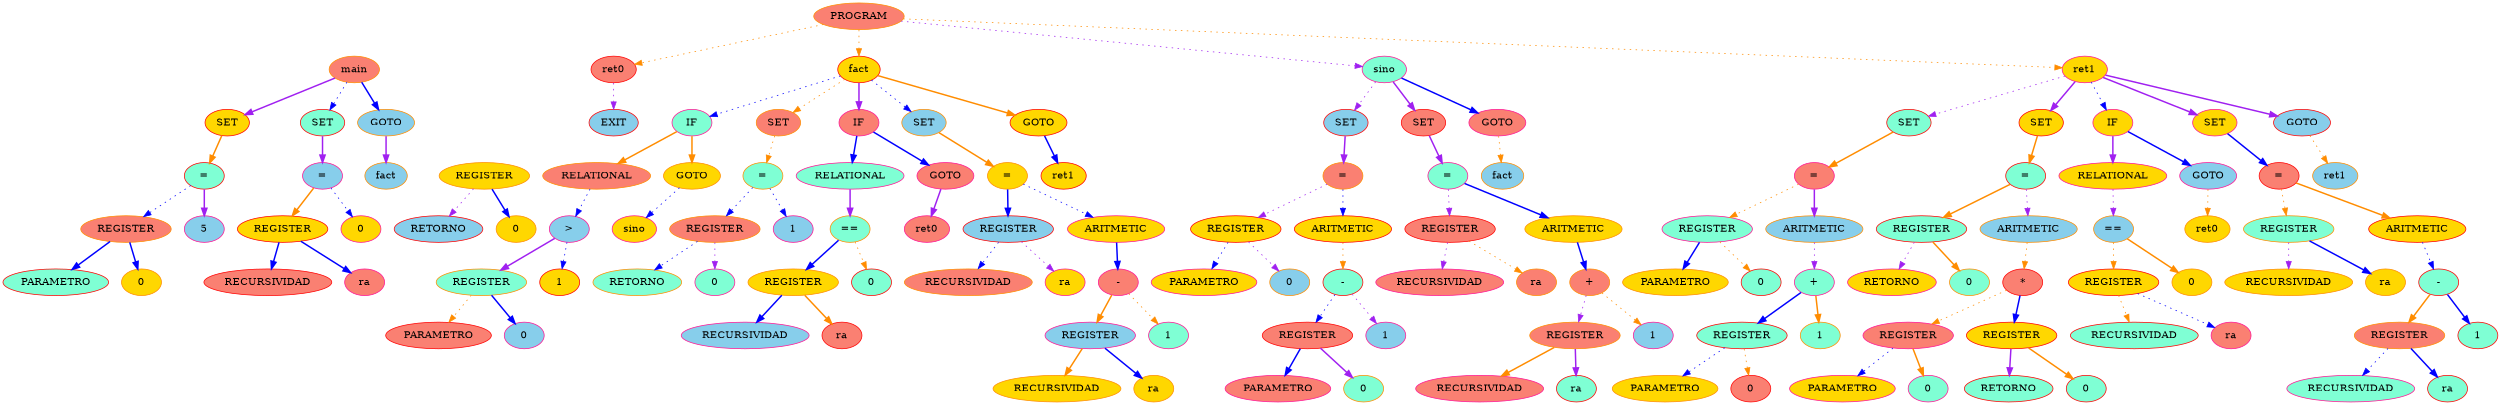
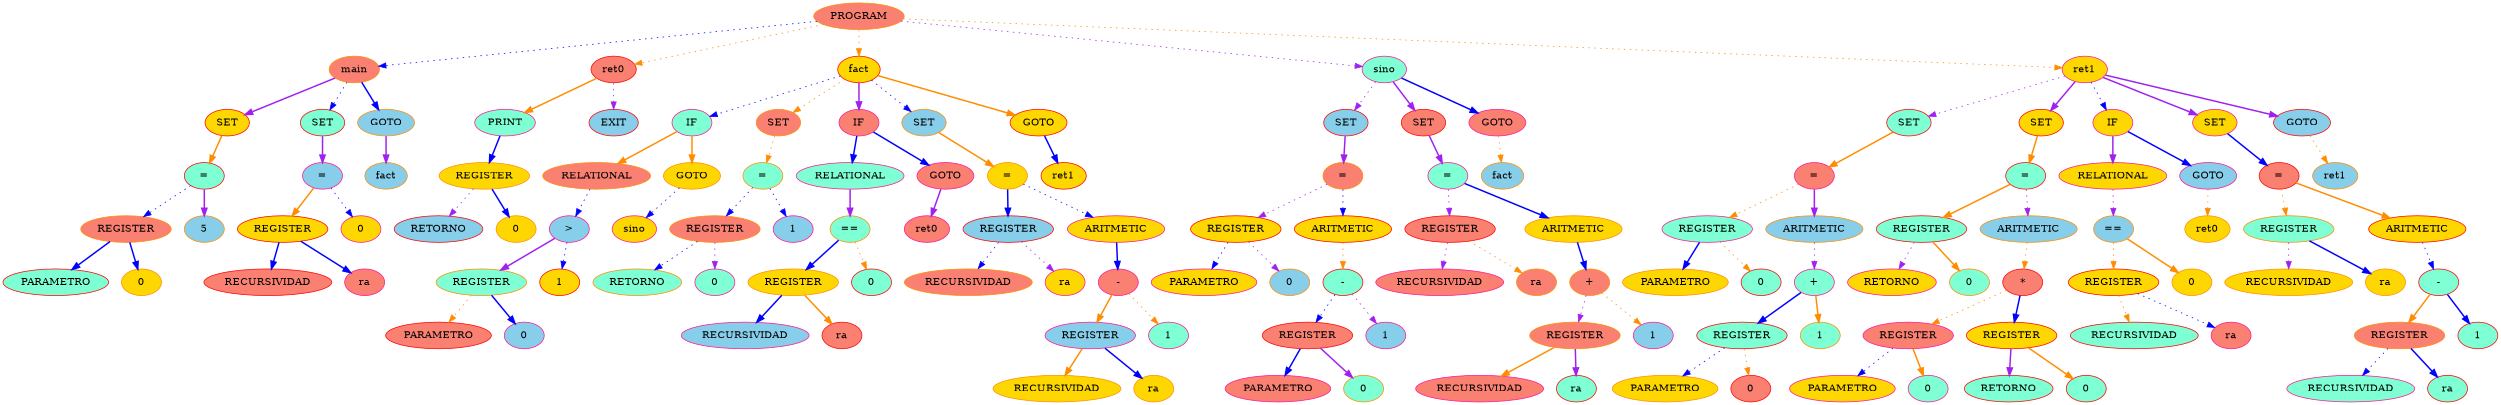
none -> (602, 43)
none -> (505, 123)
(204, 229) -> (204, 229)
